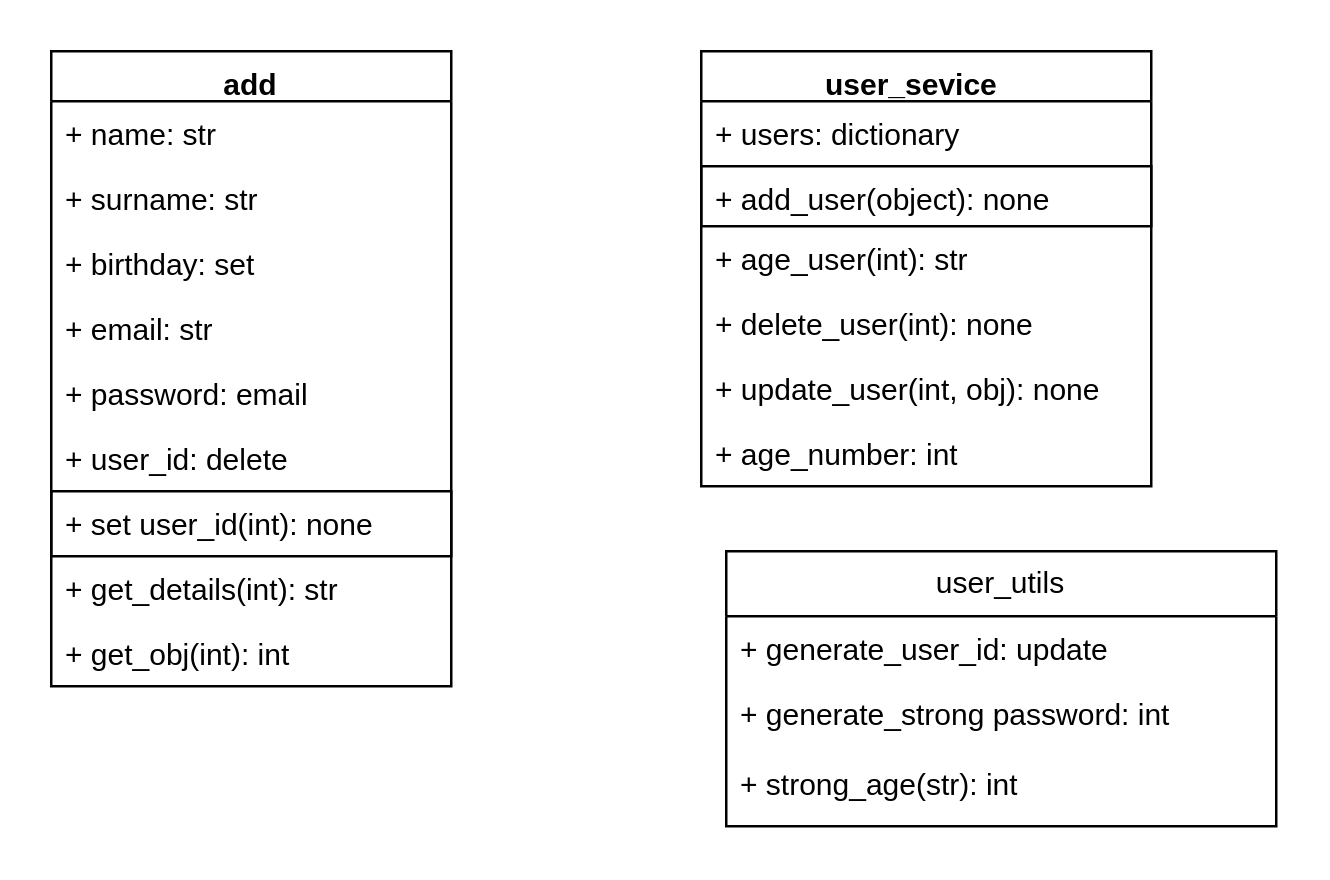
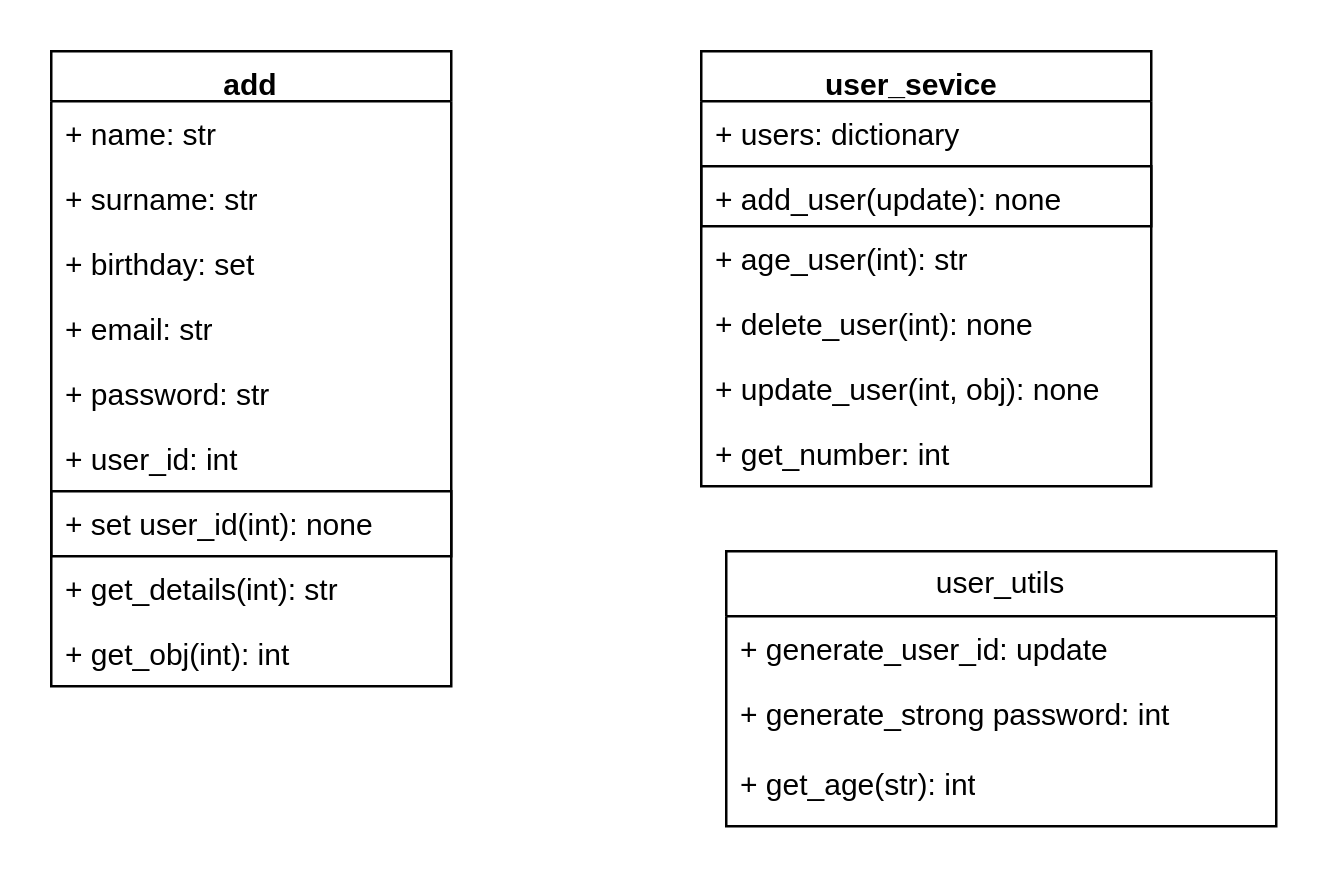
(906, 202) -> (906, 202)
(190, 397) -> (181, 397)
(843, 457) -> (843, 457)
(190, 462) -> (164, 462)
(910, 787) -> (885, 787)
